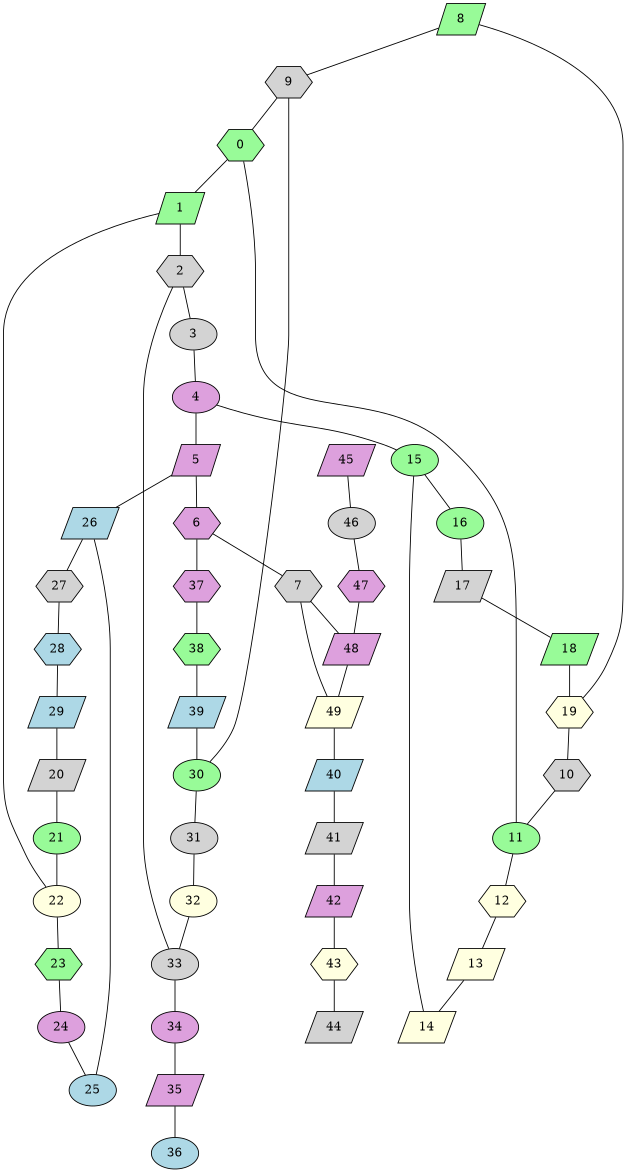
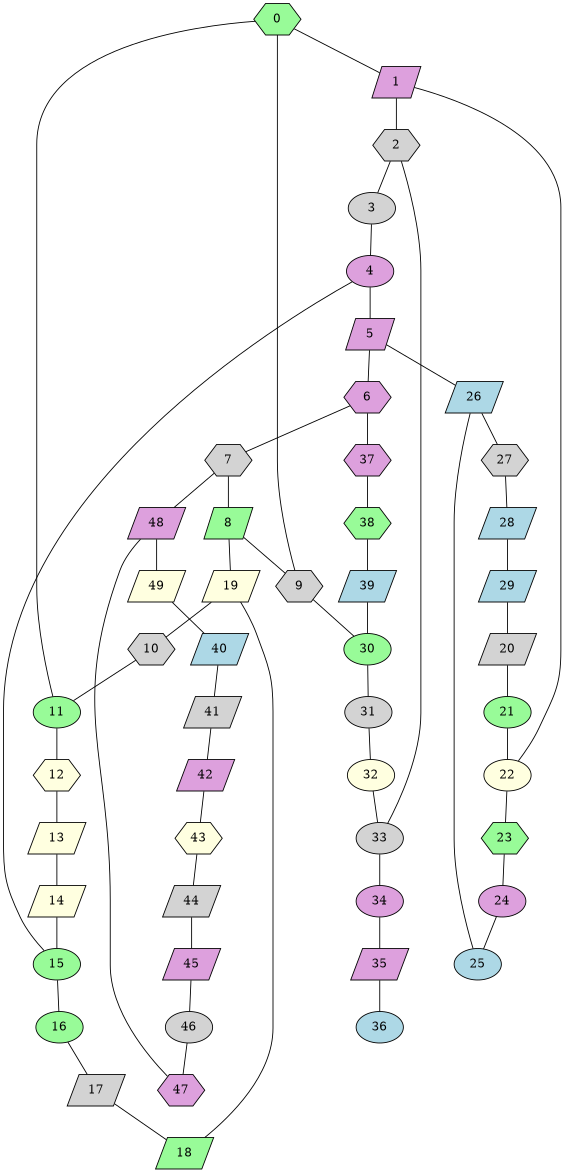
(180, 208) -> (396, 82)
(58, 649) -> (508, 523)
(311, 650) -> (228, 492)
(570, 712) -> (231, 586)
none -> (192, 933)
